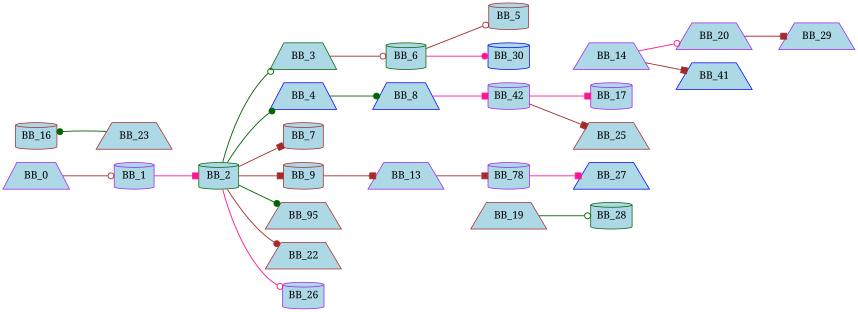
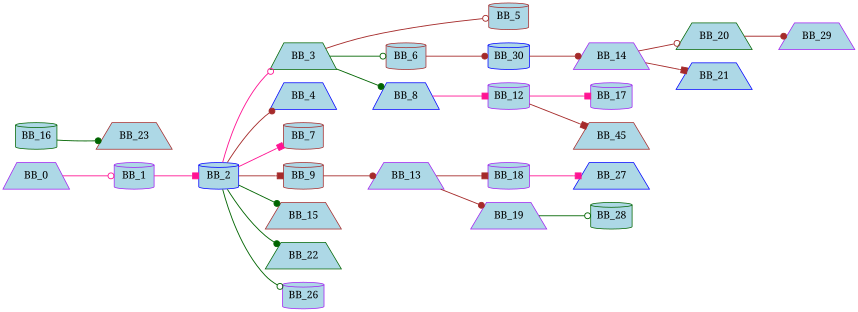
(714, 36) -> (714, 36)
(762, 36) -> (762, 36)
(454, 37) -> (403, 29)
(656, 47) -> (656, 47)
(355, 56) -> (355, 56)
(406, 56) -> (406, 56)
(454, 56) -> (454, 56)
none -> (552, 56)
(714, 76) -> (714, 76)
(352, 96) -> (357, 77)
(509, 96) -> (509, 96)
(240, 115) -> (240, 115)
(85, 131) -> (76, 141)
(36, 136) -> (36, 136)
(246, 136) -> (246, 136)
(611, 136) -> (611, 136)
(257, 158) -> (257, 158)
(85, 176) -> (85, 176)
(219, 176) -> (219, 176)
(346, 176) -> (346, 176)
(509, 176) -> (509, 176)
none -> (460, 197)
(303, 216) -> (303, 216)
(509, 216) -> (509, 216)
(248, 218) -> (248, 218)
(242, 242) -> (242, 242)
(303, 256) -> (303, 256)
